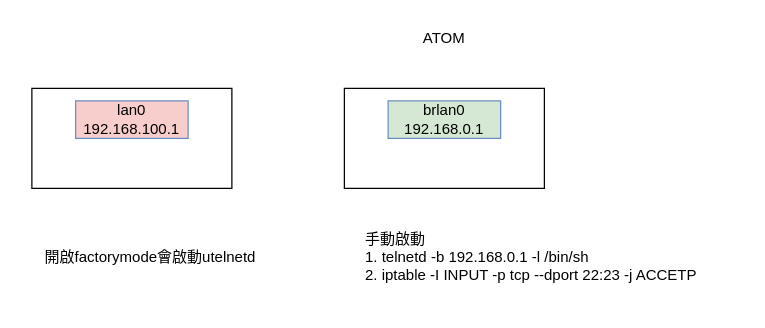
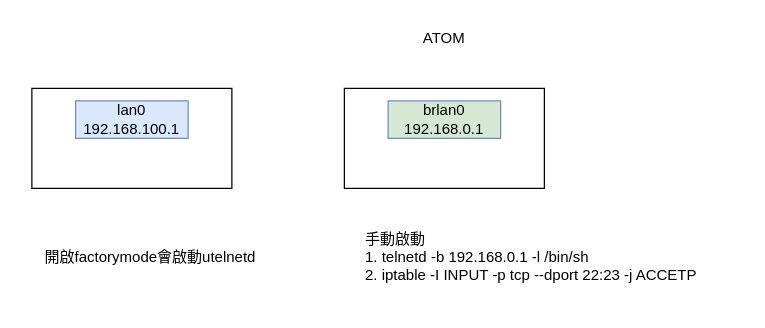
(132, 119) -> (132, 119)
